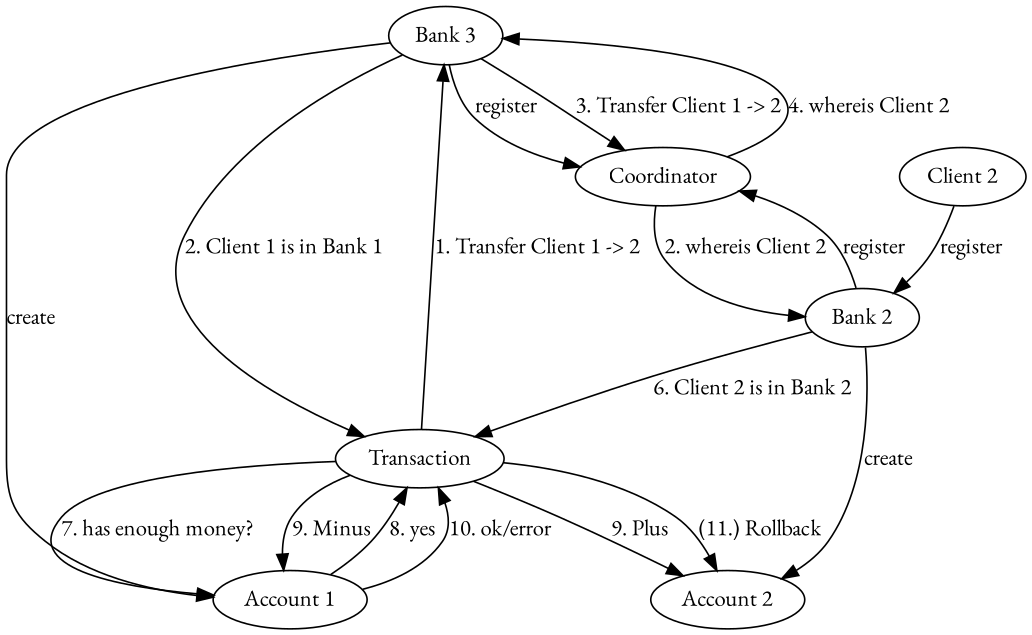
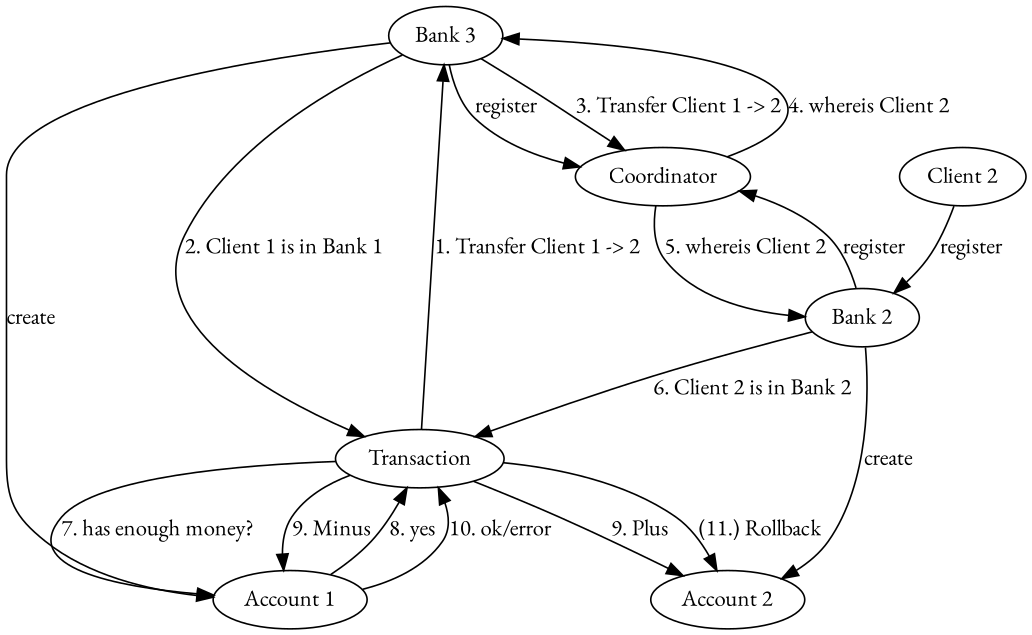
(746, 247) -> (746, 247)
